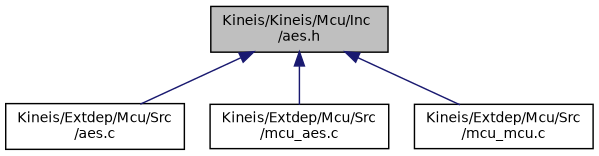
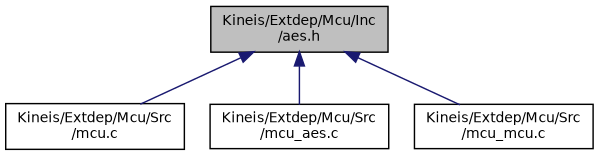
(299, 29) -> (299, 29)
(95, 126) -> (95, 126)
